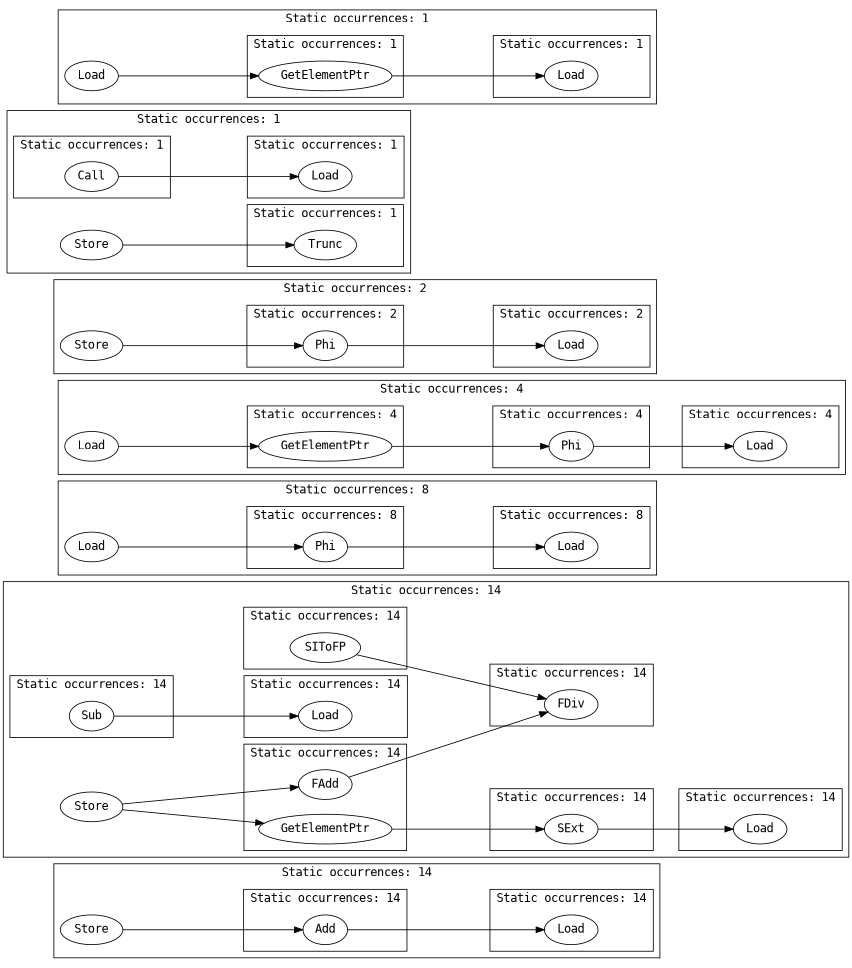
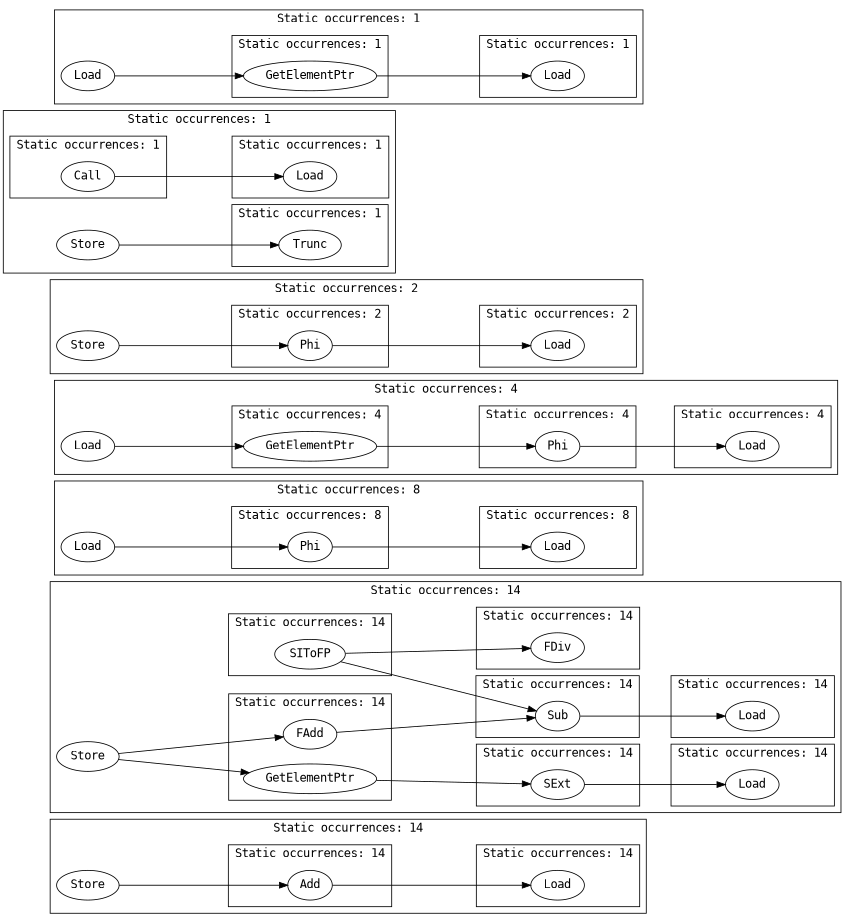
none -> (434, 685)
(444, 746) -> (432, 725)
